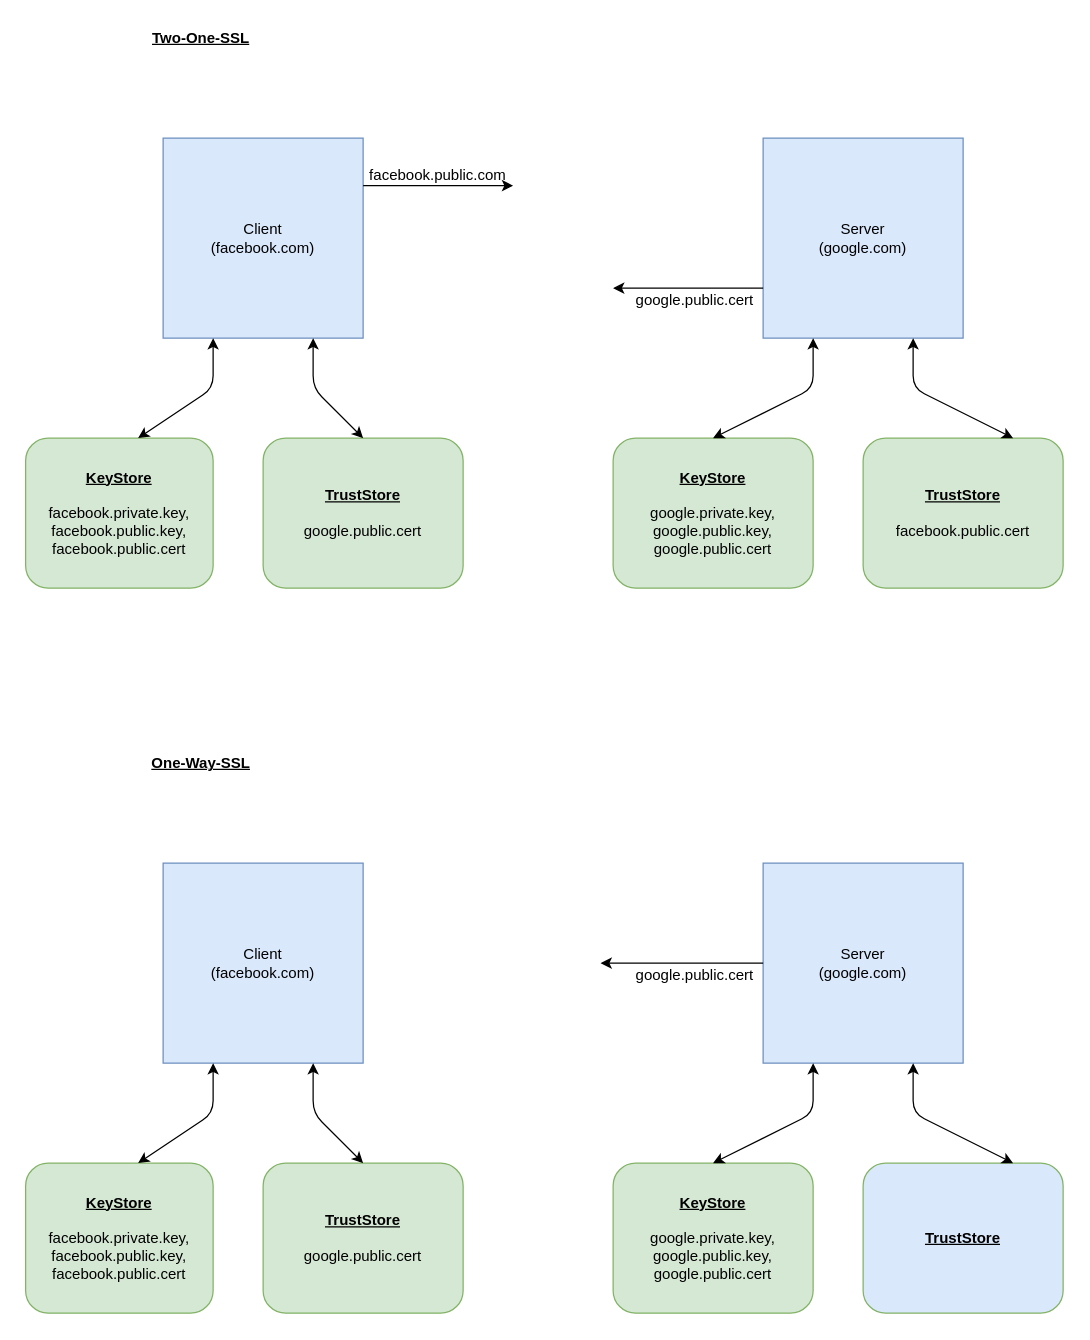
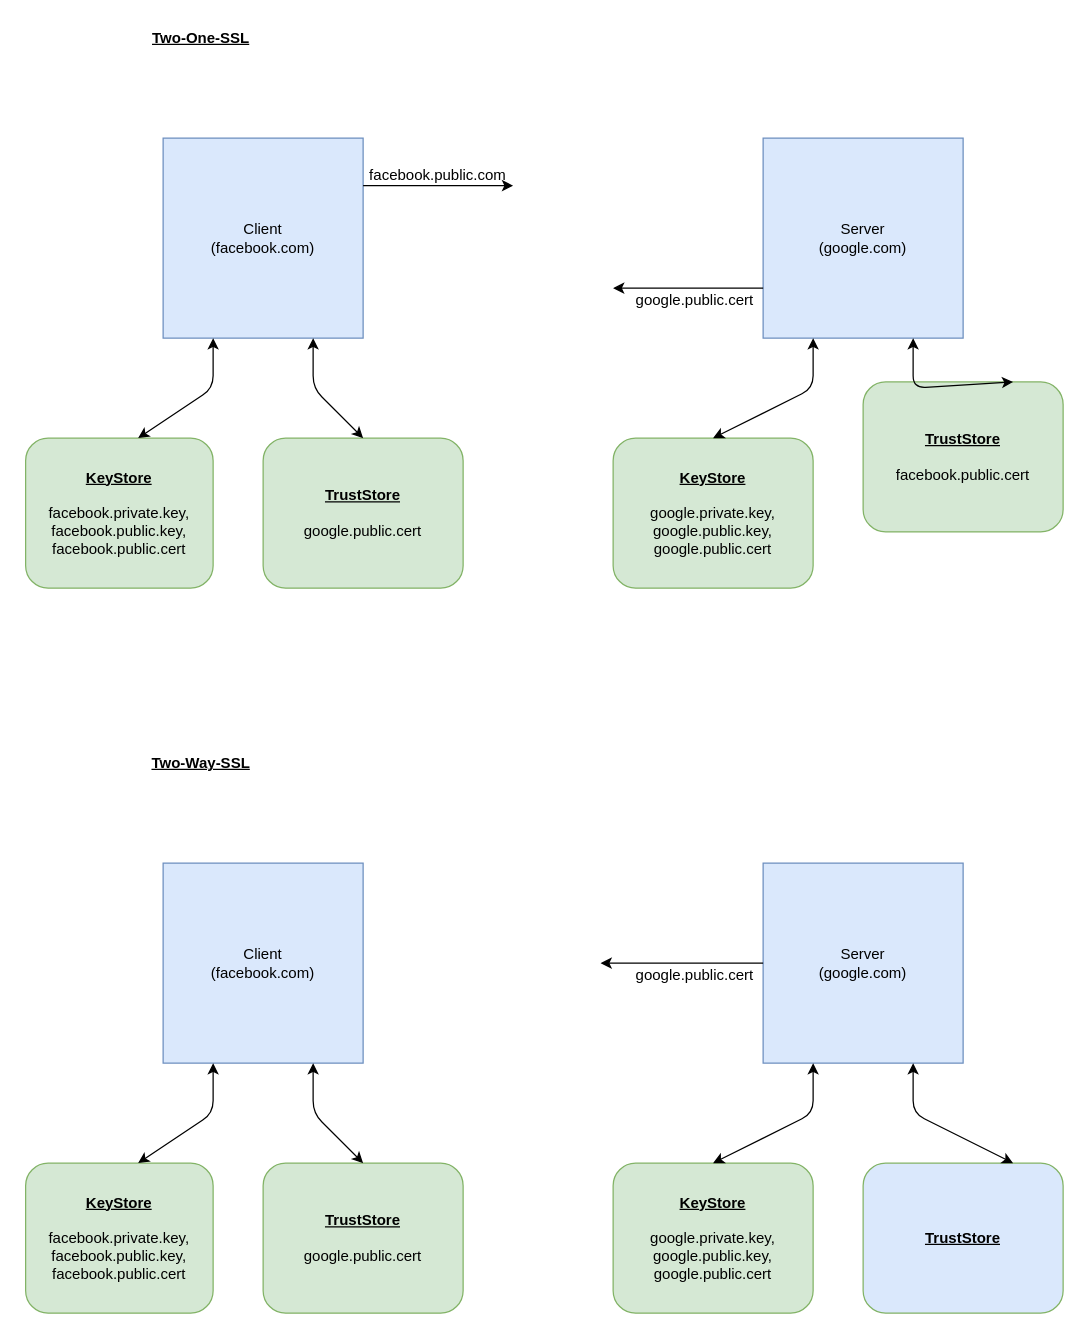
(963, 513) -> (963, 457)
(201, 763) -> (201, 763)
